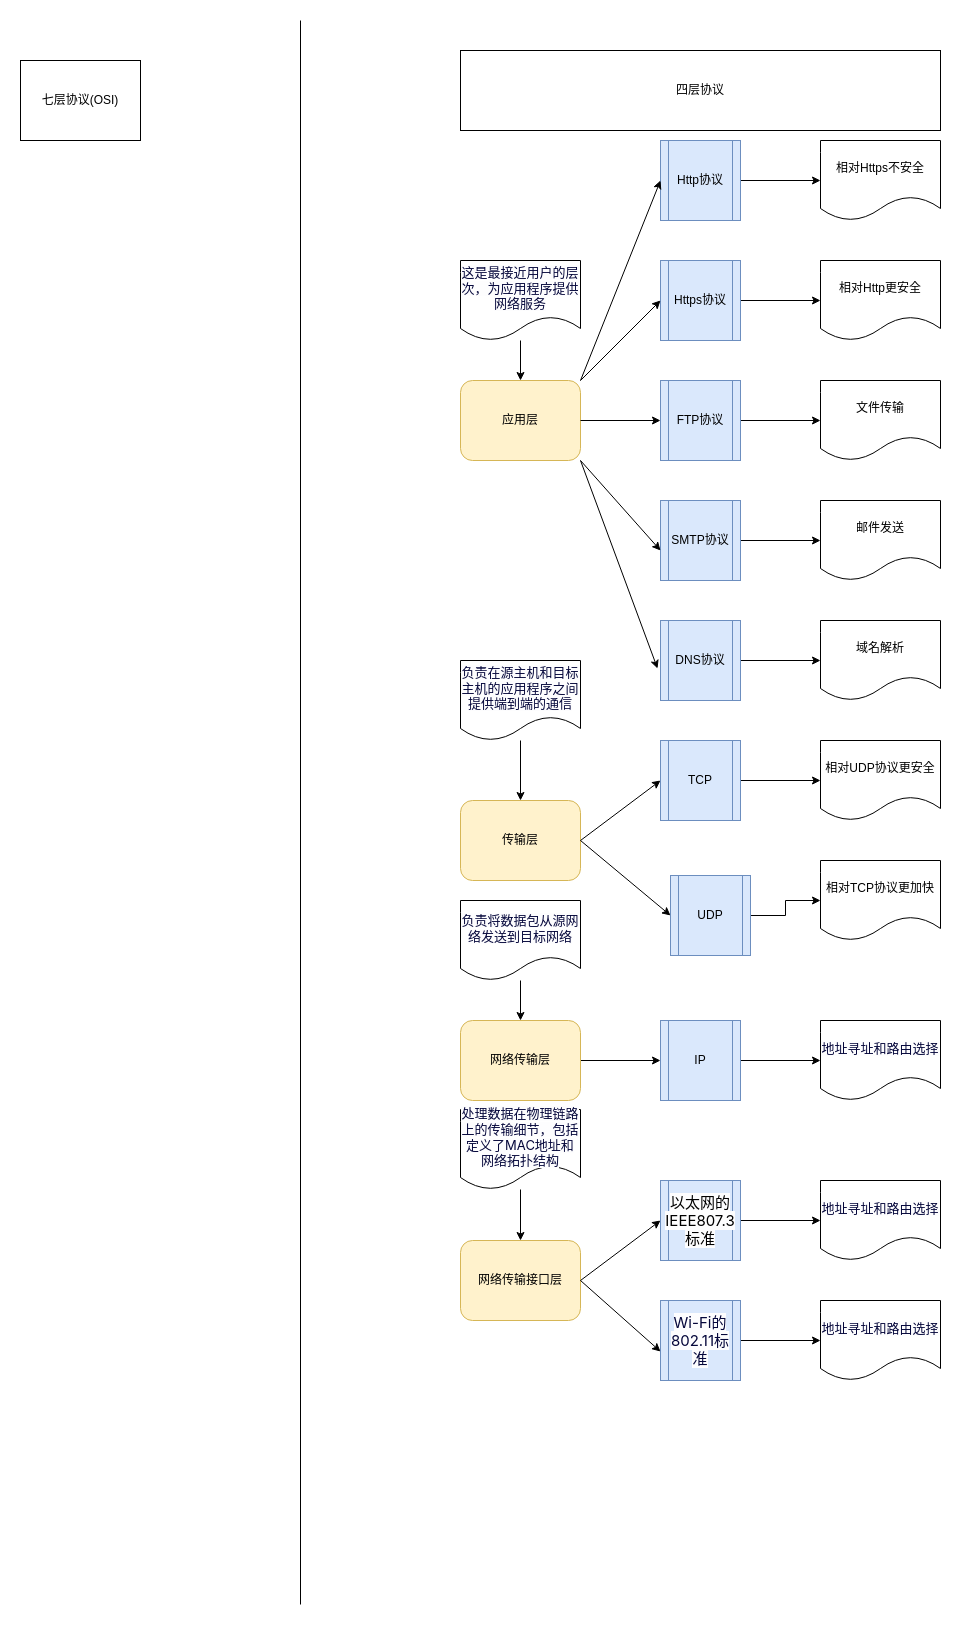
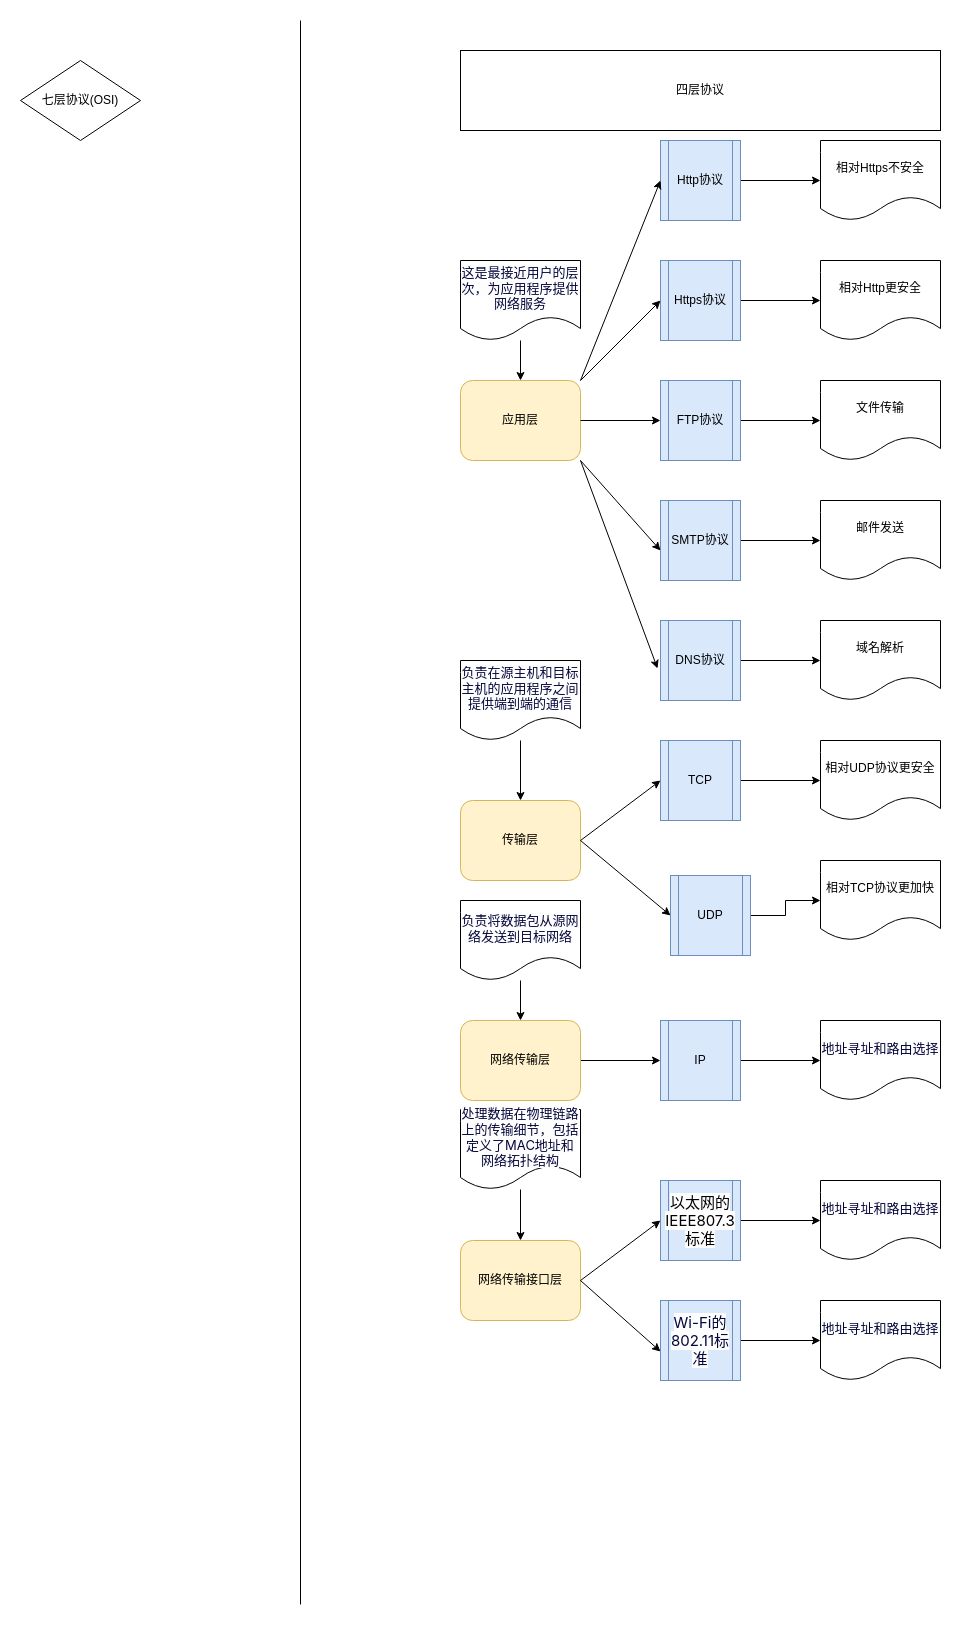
(81, 101) -> (81, 101)
